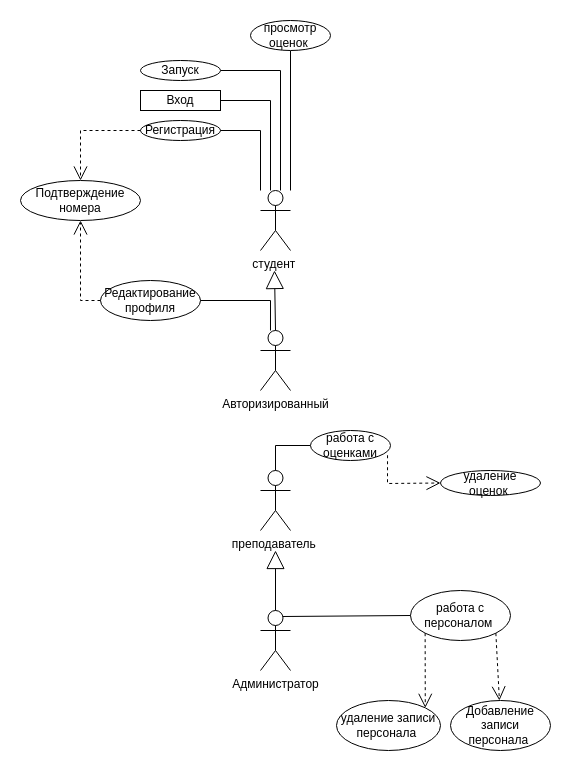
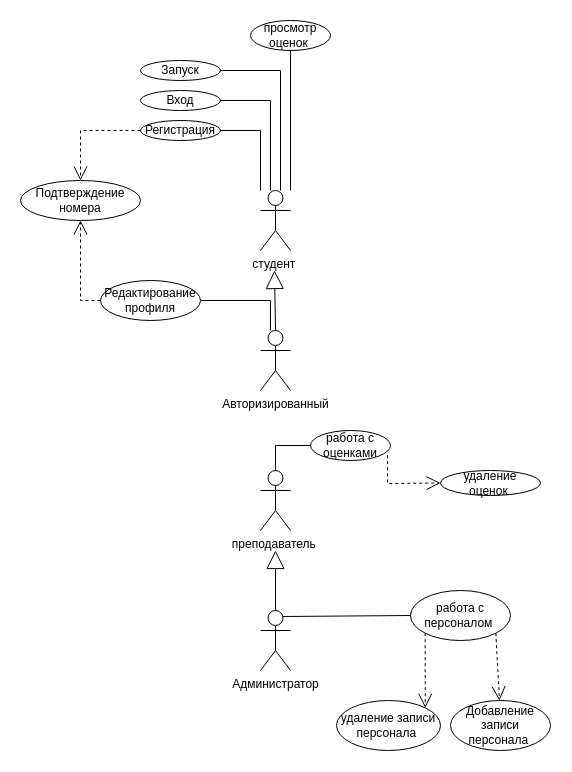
(181, 101) -> (181, 101)
